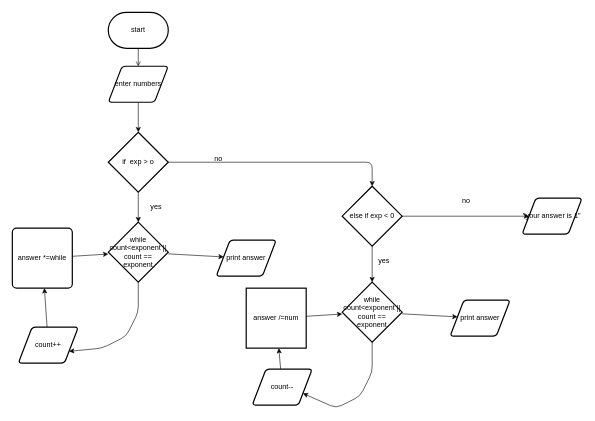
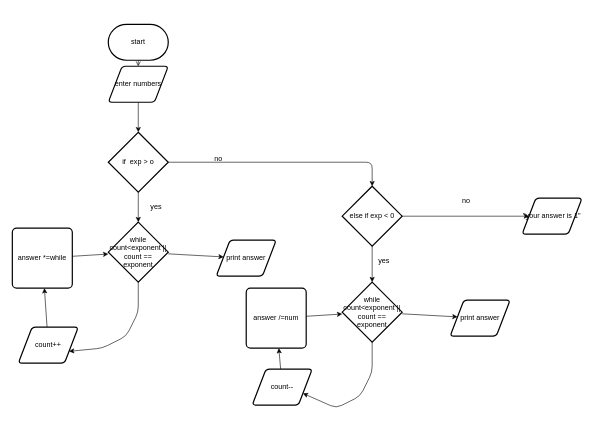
(138, 30) -> (138, 42)
(276, 318) -> (276, 318)
